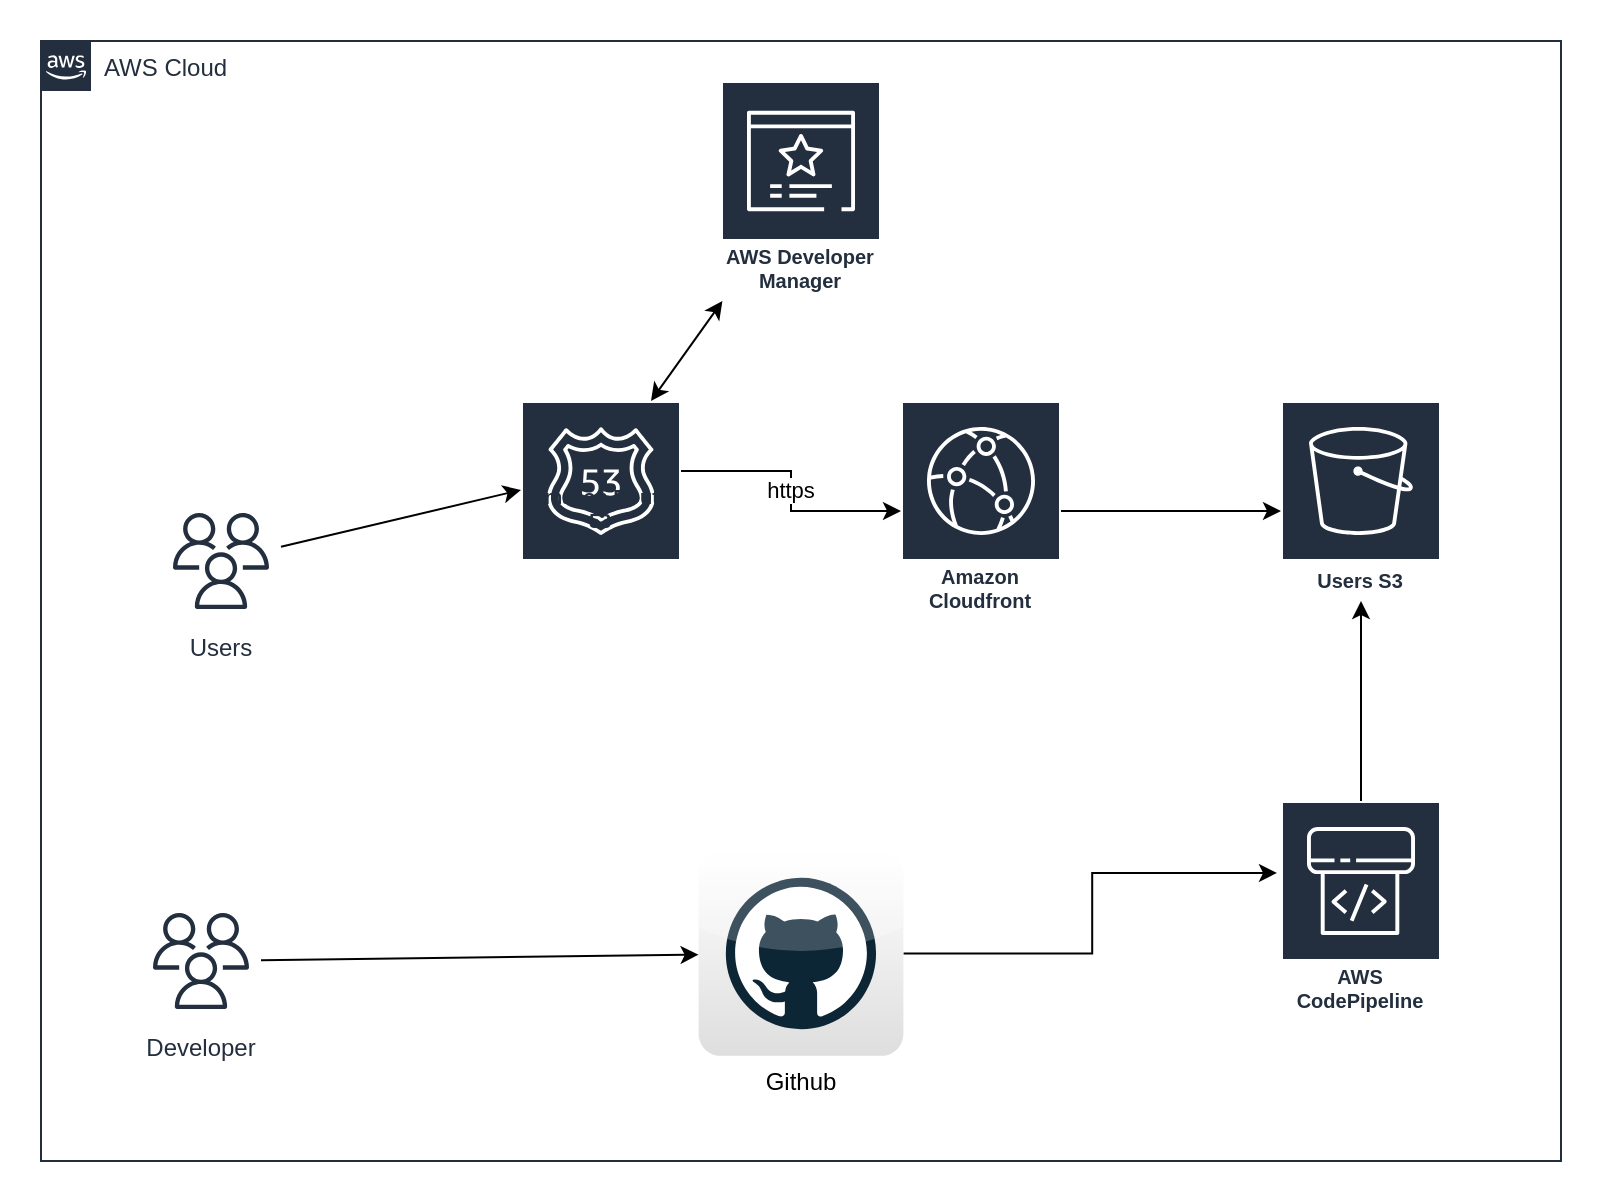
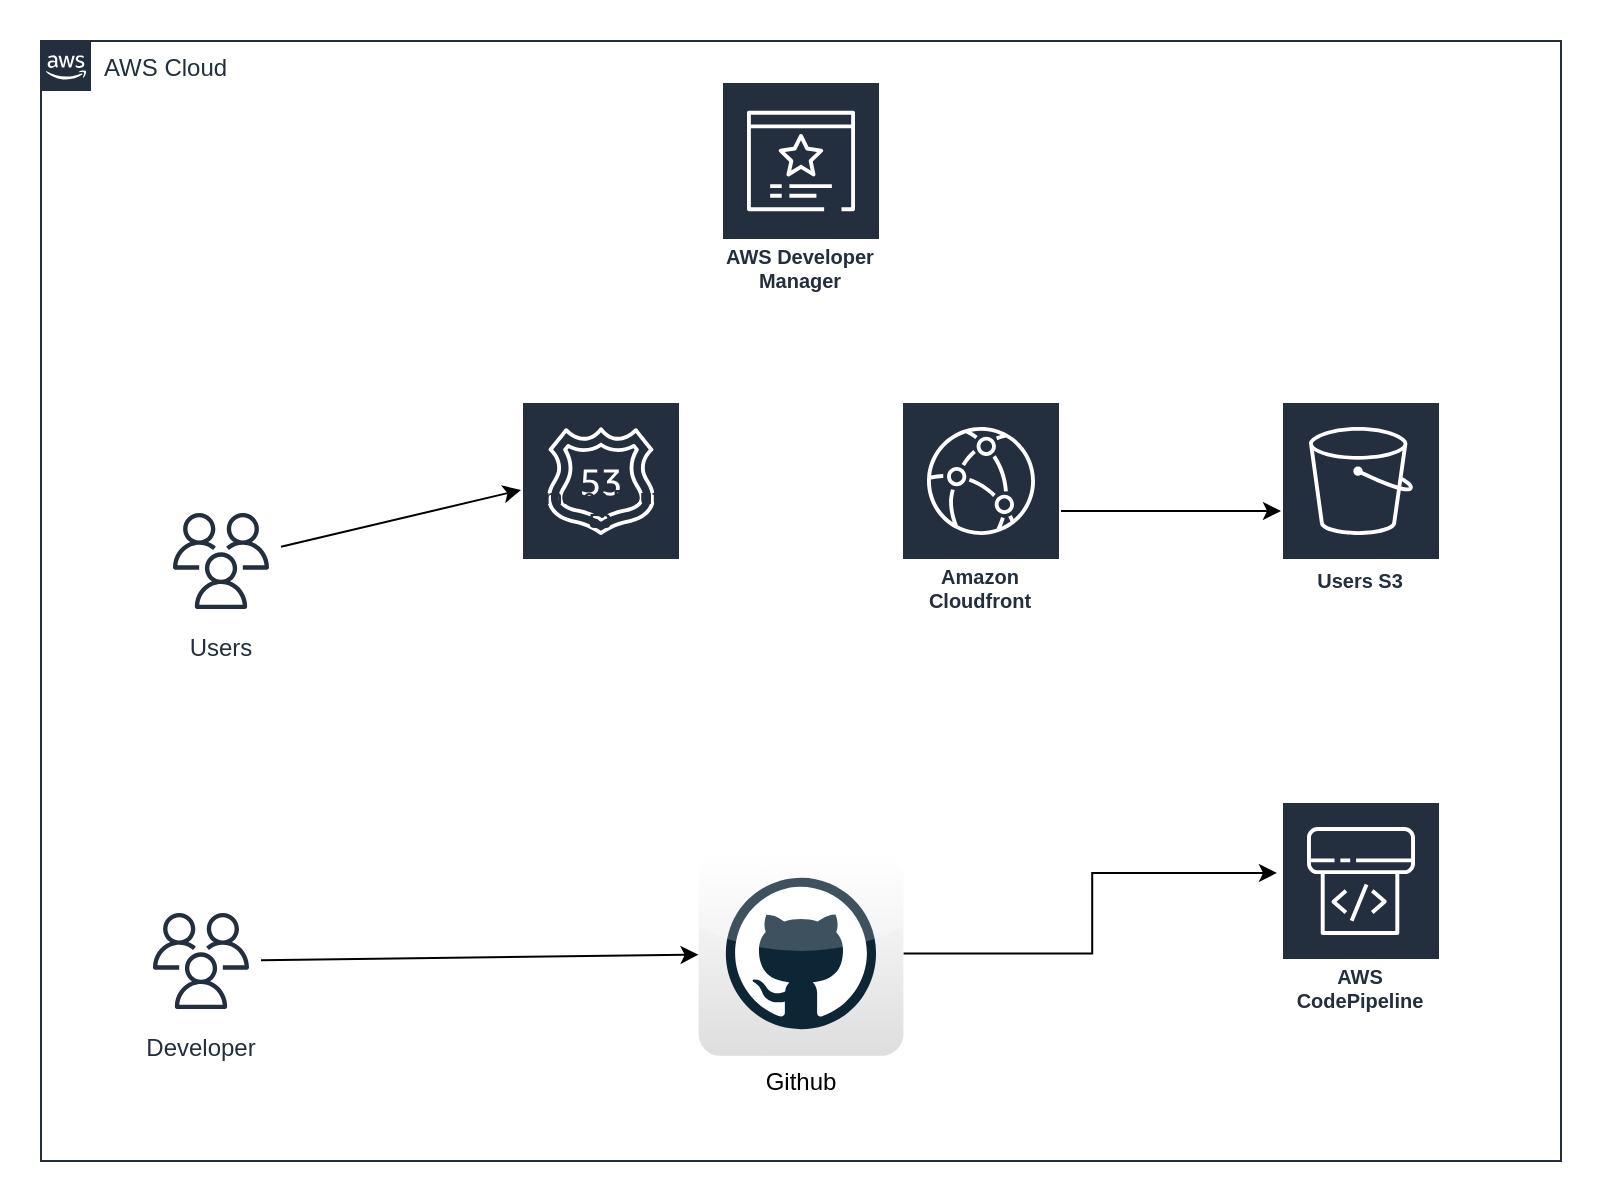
(686, 351) -> none
(791, 484) -> none
(1361, 708) -> none
